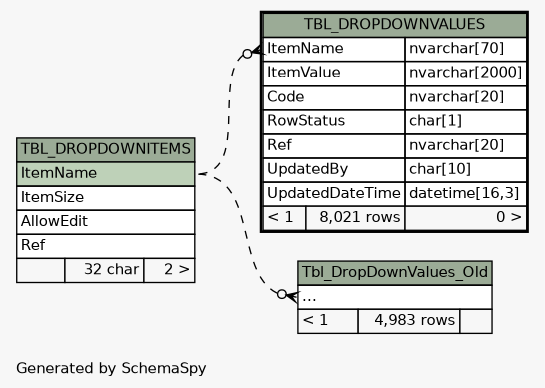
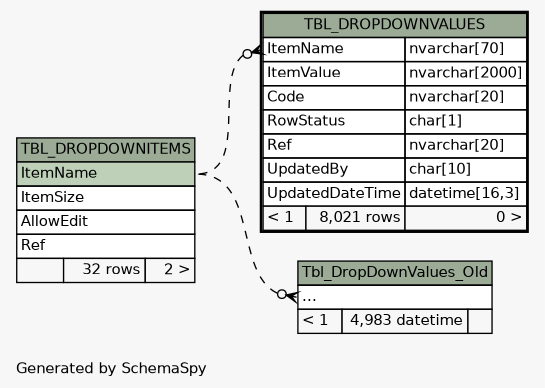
(112, 270) -> (112, 270)
(415, 321) -> (407, 321)
